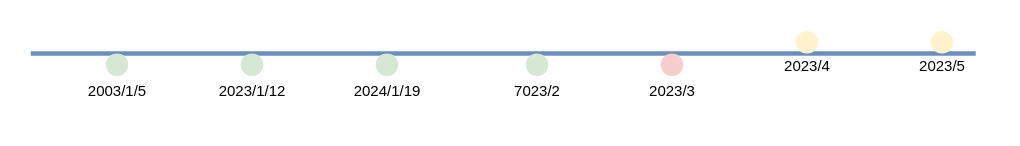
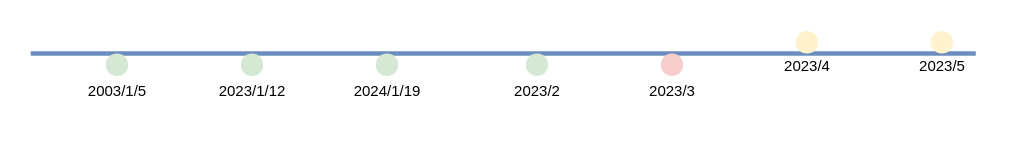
(538, 91) -> (538, 91)
